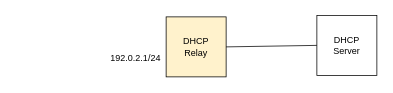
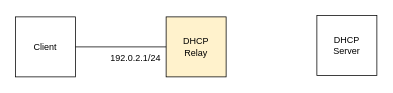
(272, 46) -> none
none -> (45, 47)
none -> (121, 47)
